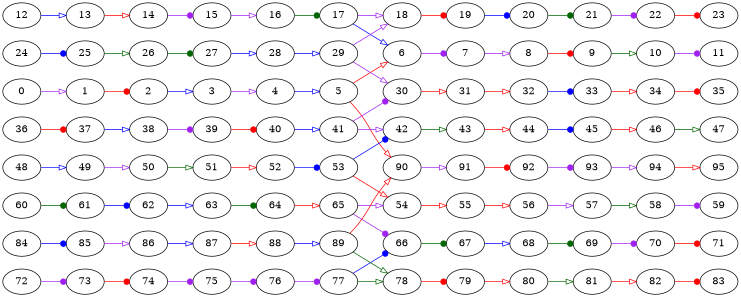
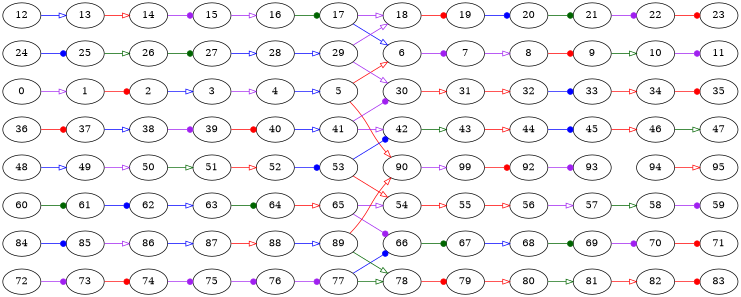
(465, 168) -> (465, 168)
(620, 168) -> none
